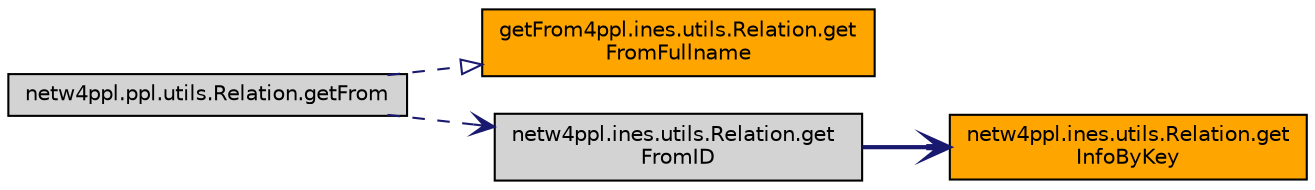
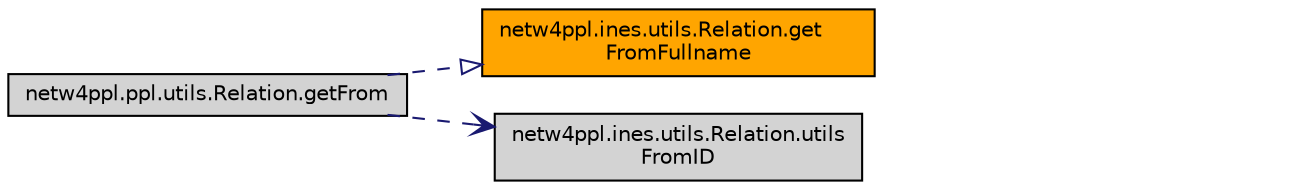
(678, 43) -> (678, 43)
(678, 147) -> (678, 147)
(1128, 147) -> none
